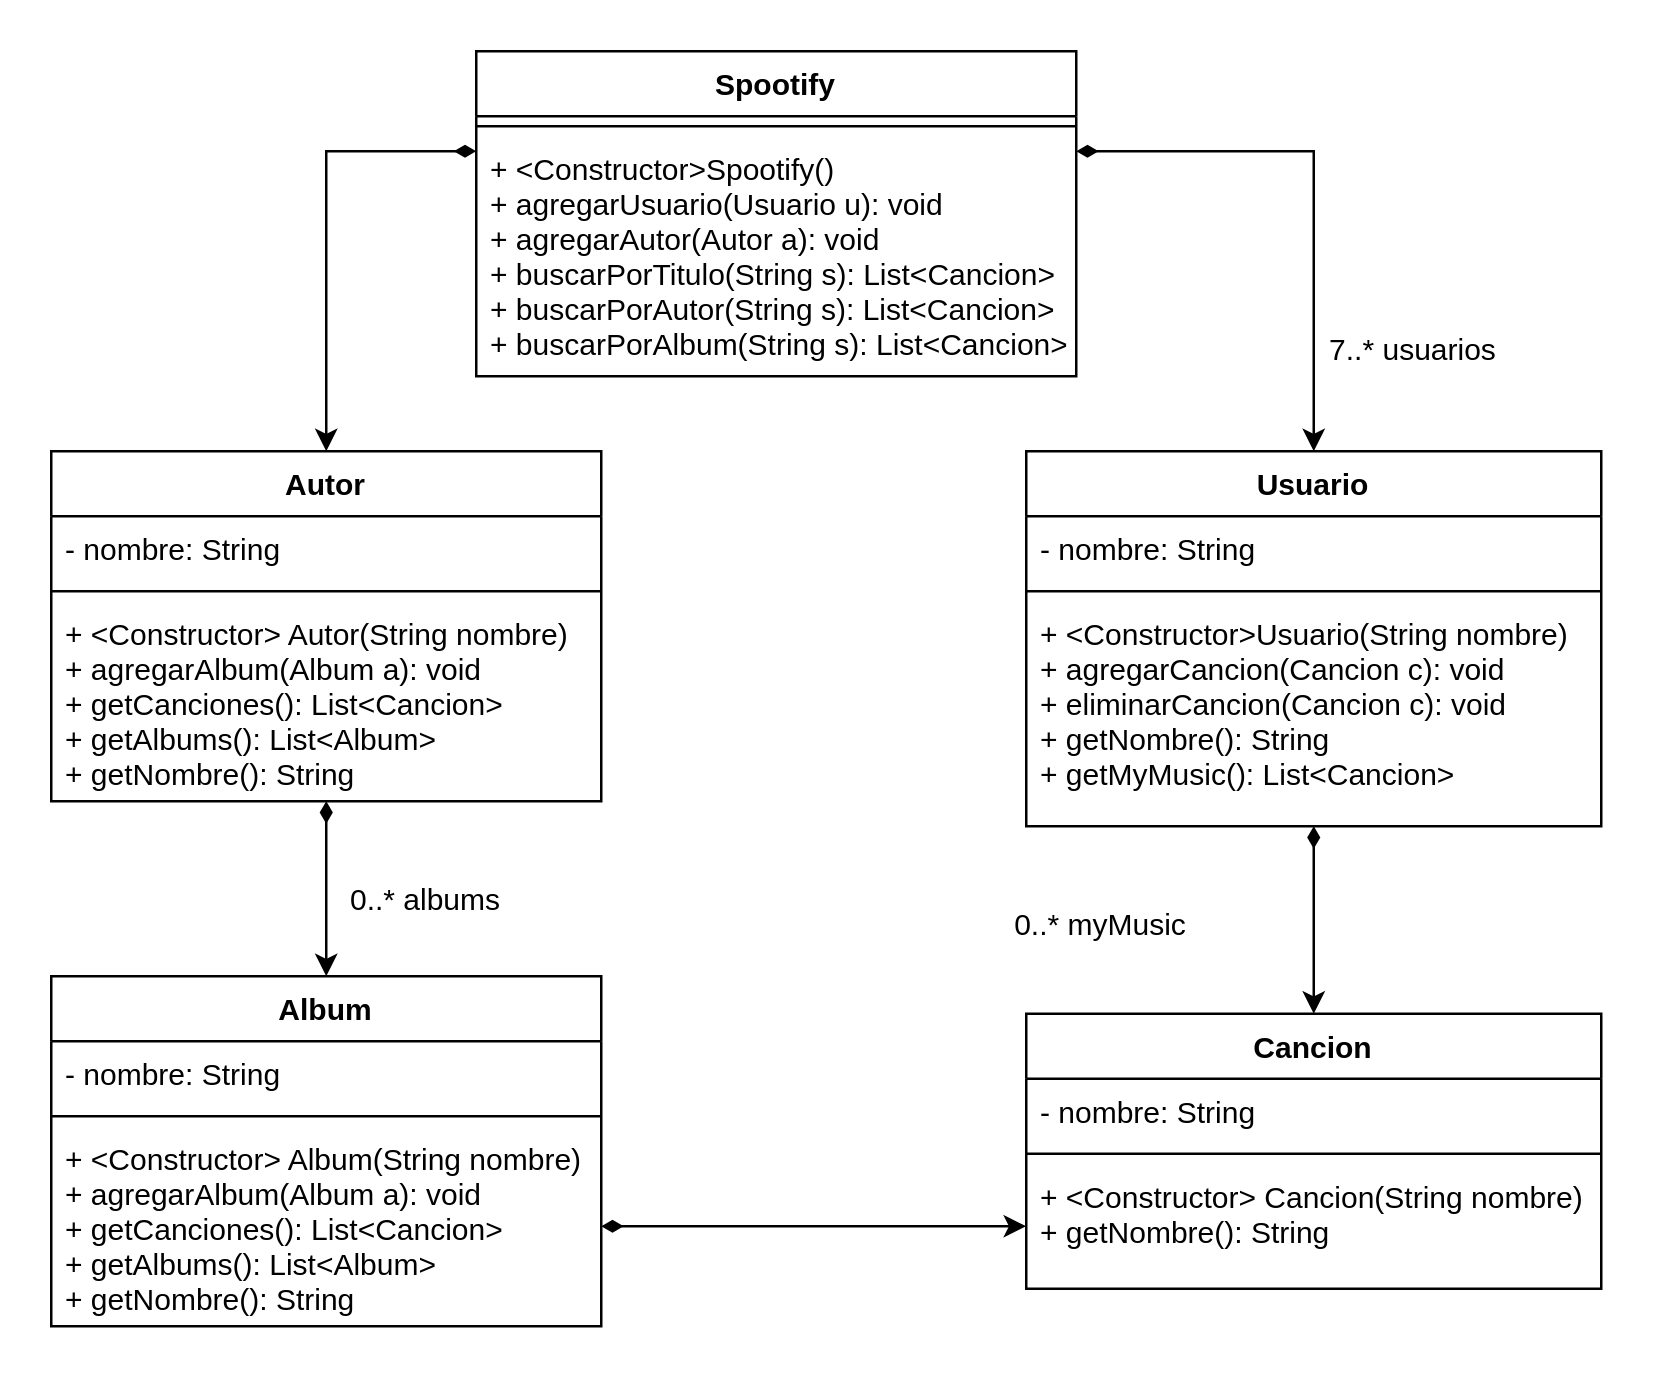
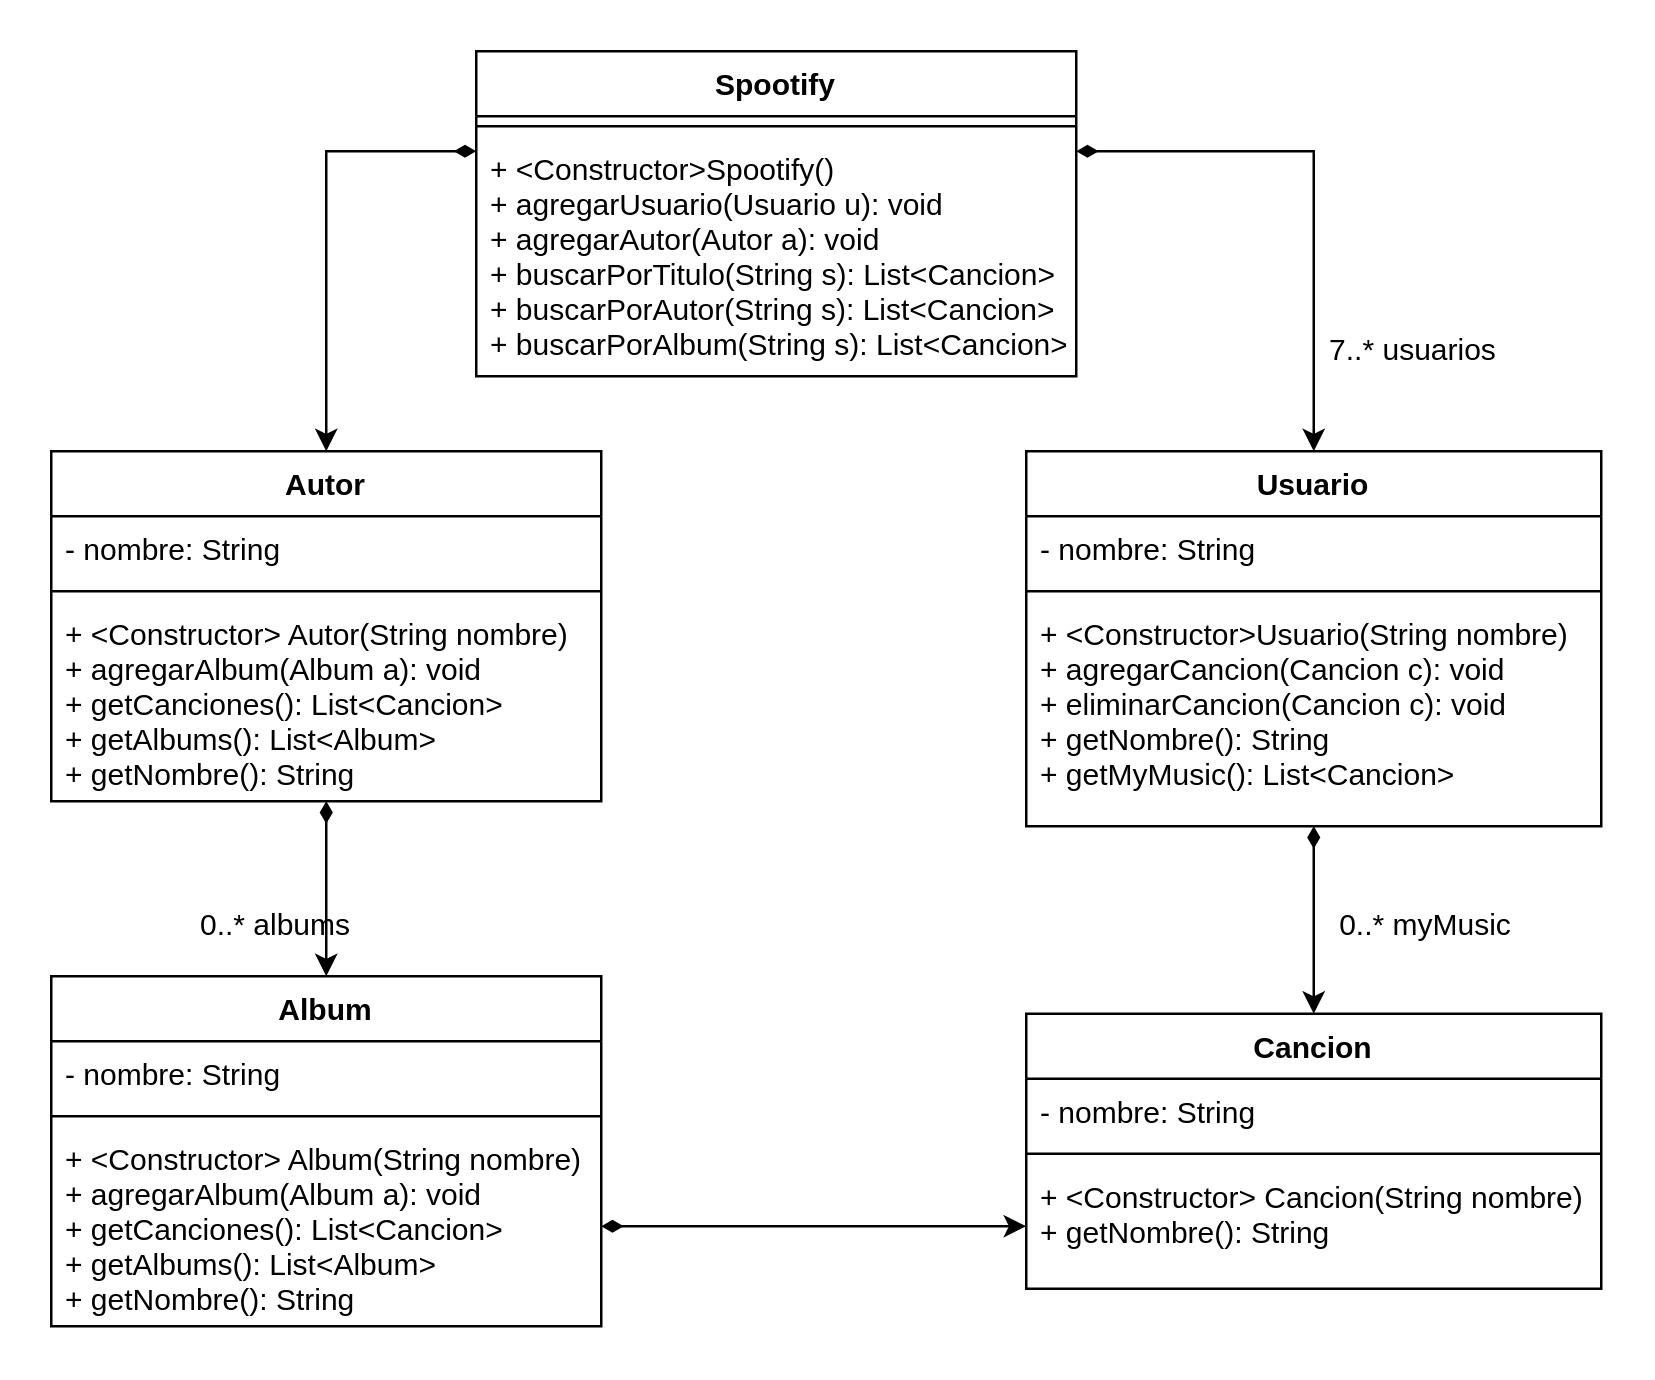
(426, 901) -> (276, 926)
(1101, 926) -> (1426, 926)
